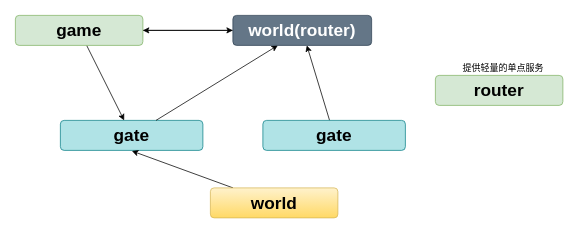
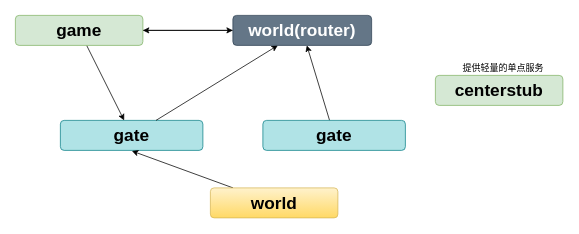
(499, 90) -> (499, 90)
